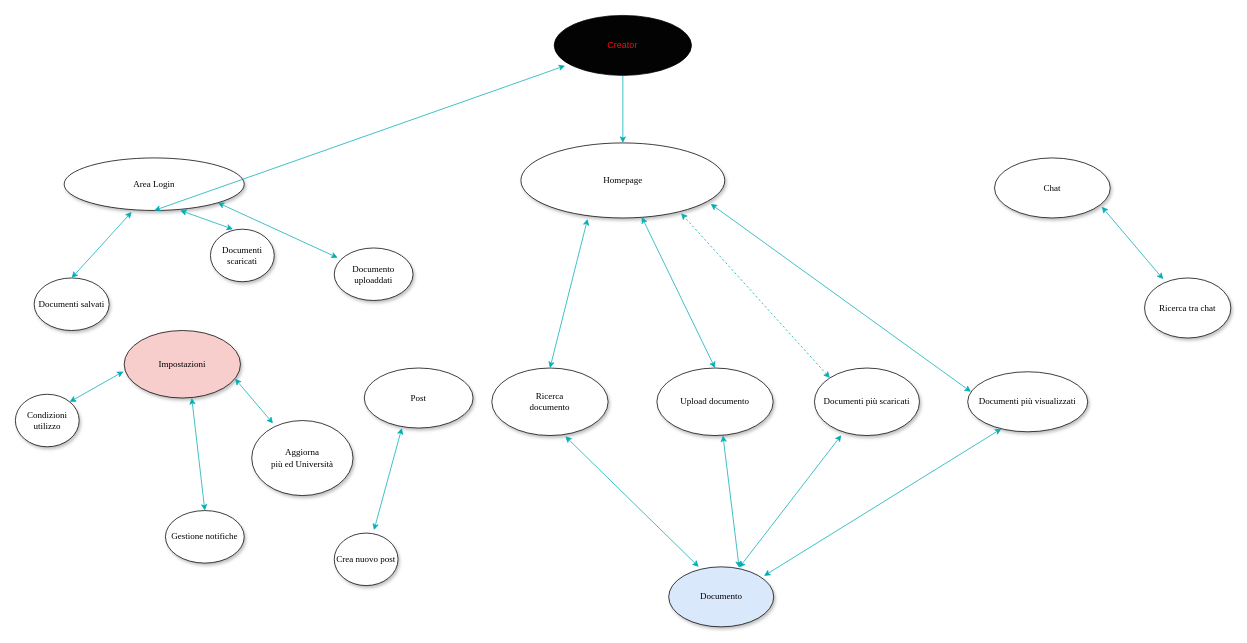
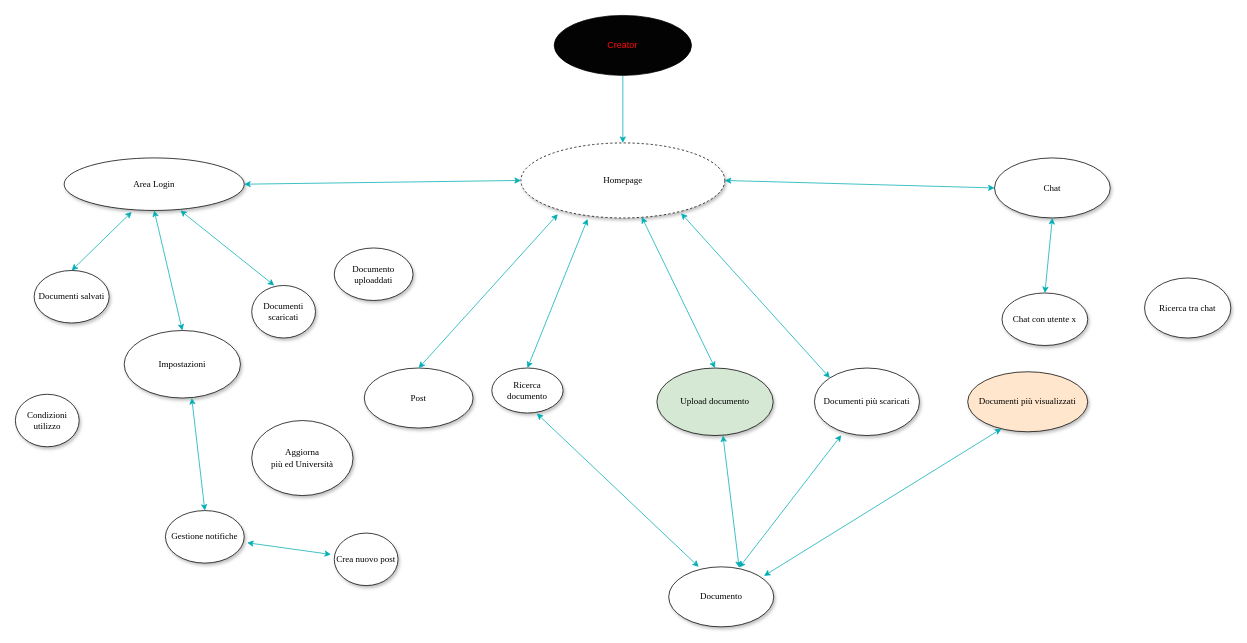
(359, 138) -> (168, 270)
(623, 180) -> (623, 180)
none -> (294, 183)
none -> (907, 185)
(278, 230) -> none
(1132, 243) -> none
(242, 255) -> (284, 312)
none -> (1048, 256)
none -> (488, 291)
(755, 295) -> (755, 295)
(841, 298) -> none
(72, 304) -> (72, 297)
none -> (1044, 319)
(182, 364) -> (182, 364)
(97, 387) -> none
(254, 400) -> none
(550, 402) -> (527, 390)
(715, 402) -> (715, 402)
(1027, 402) -> (1027, 402)
(388, 479) -> (289, 548)
(721, 597) -> (721, 597)
